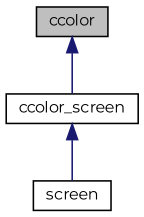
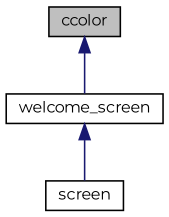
(72, 109) -> (85, 109)
